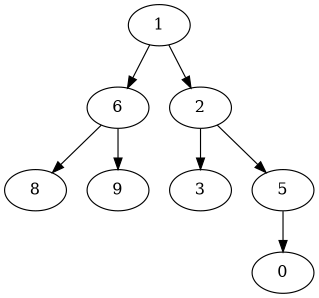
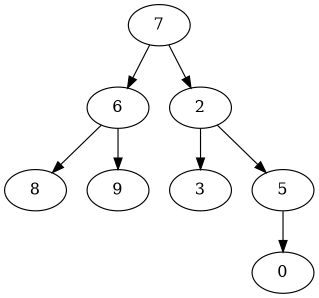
(159, 25) -> (159, 25)
